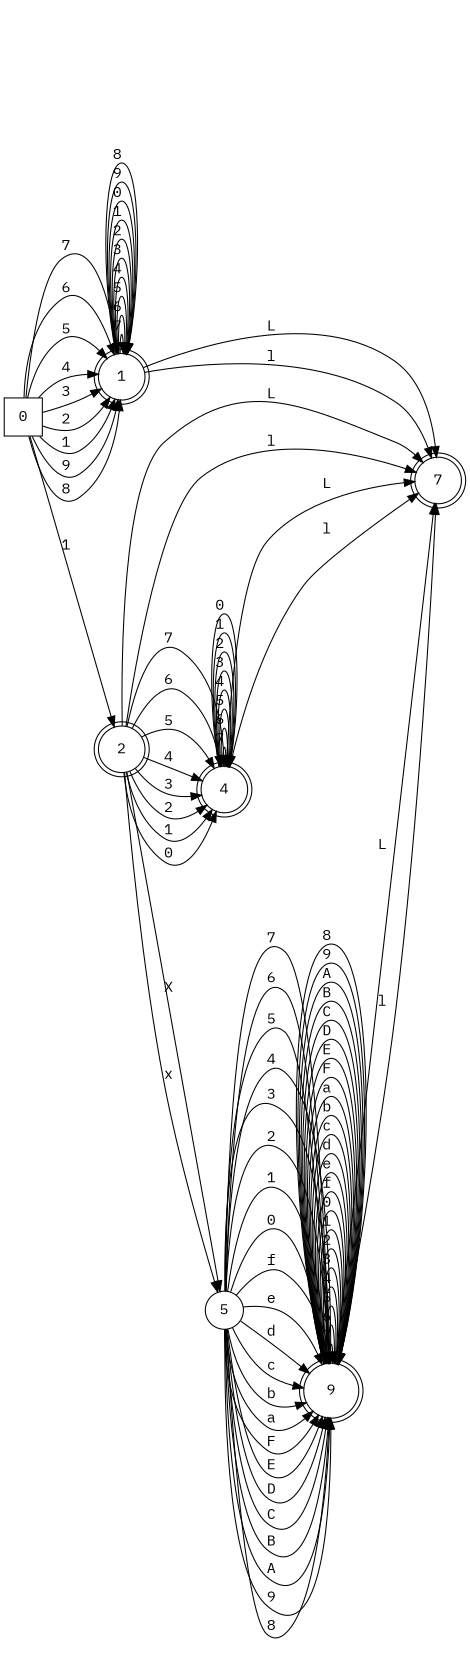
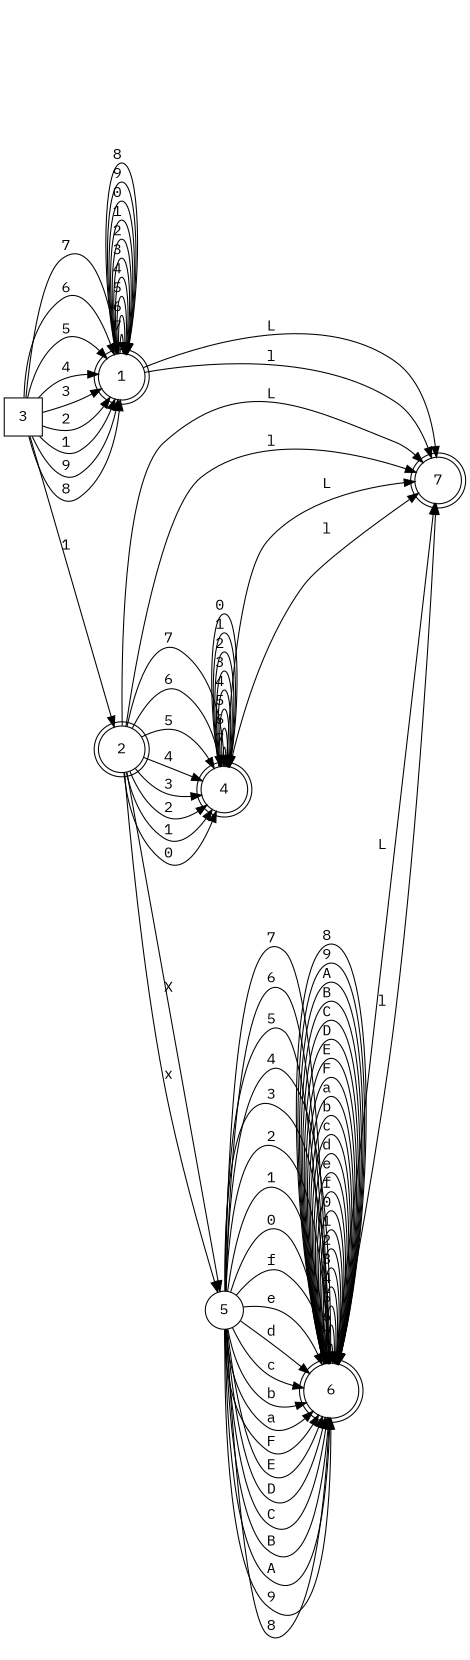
(23, 417) -> (23, 417)
(331, 1391) -> (331, 1391)
